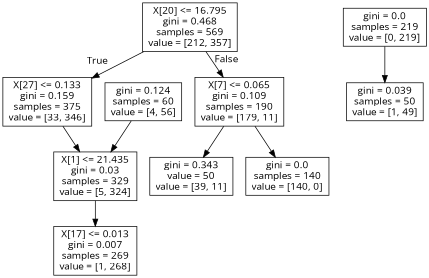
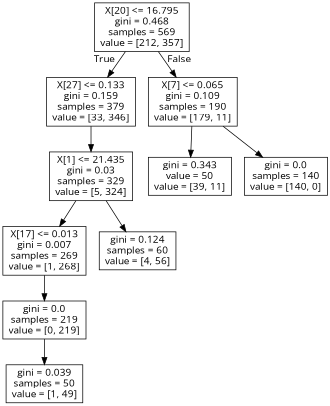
(47, 102) -> (91, 102)
(123, 133) -> (114, 213)
none -> (44, 284)
